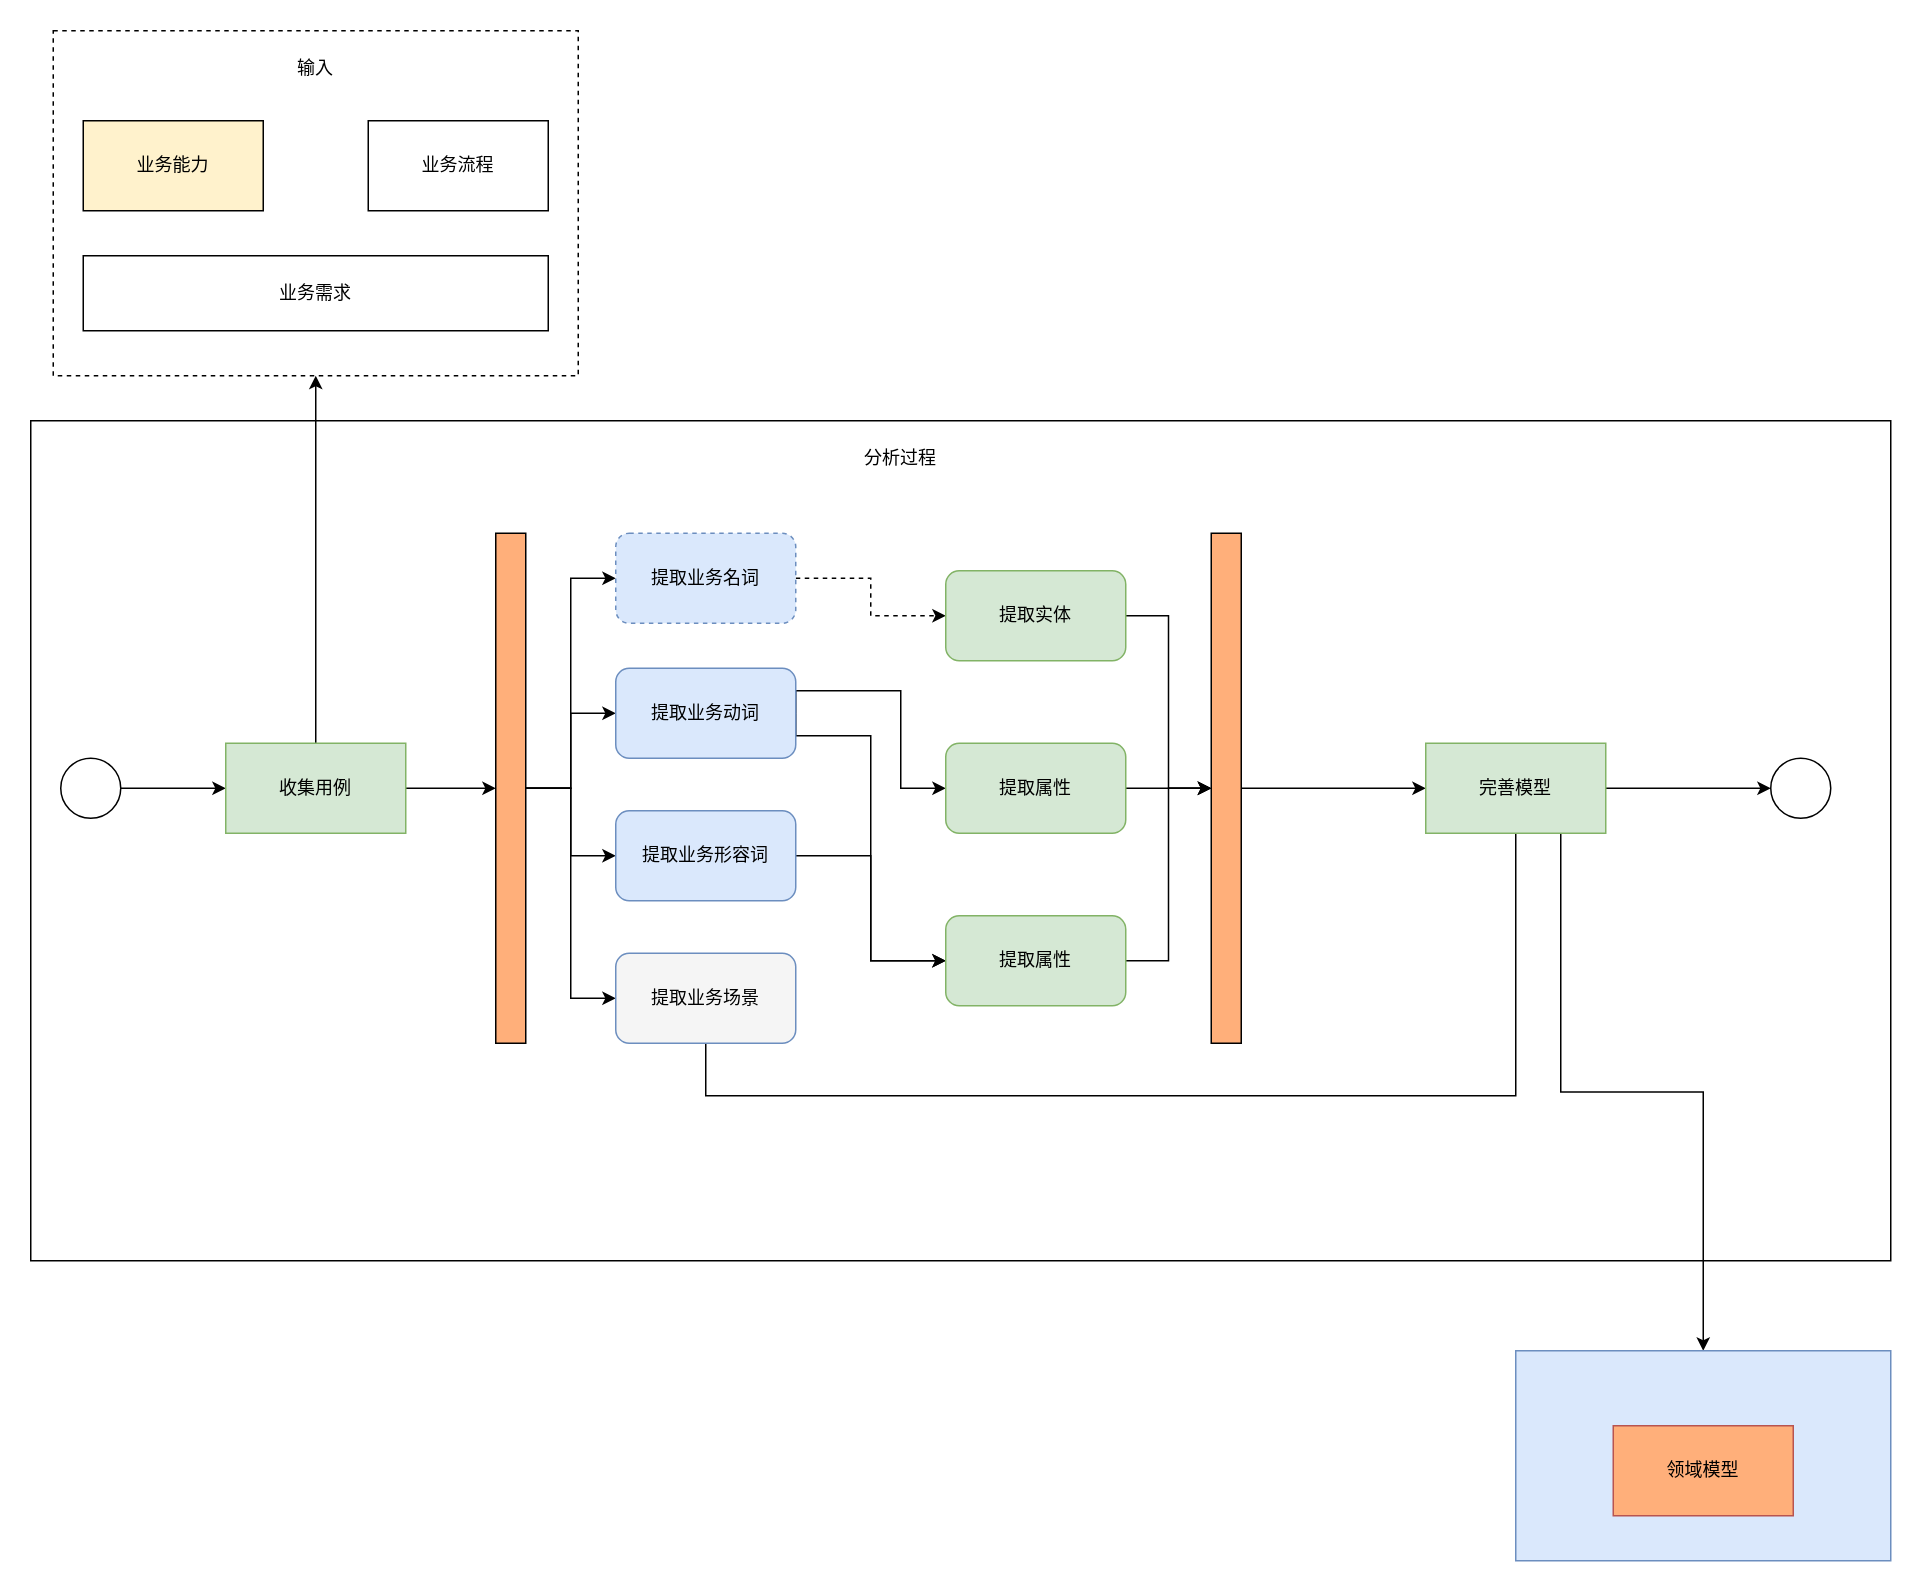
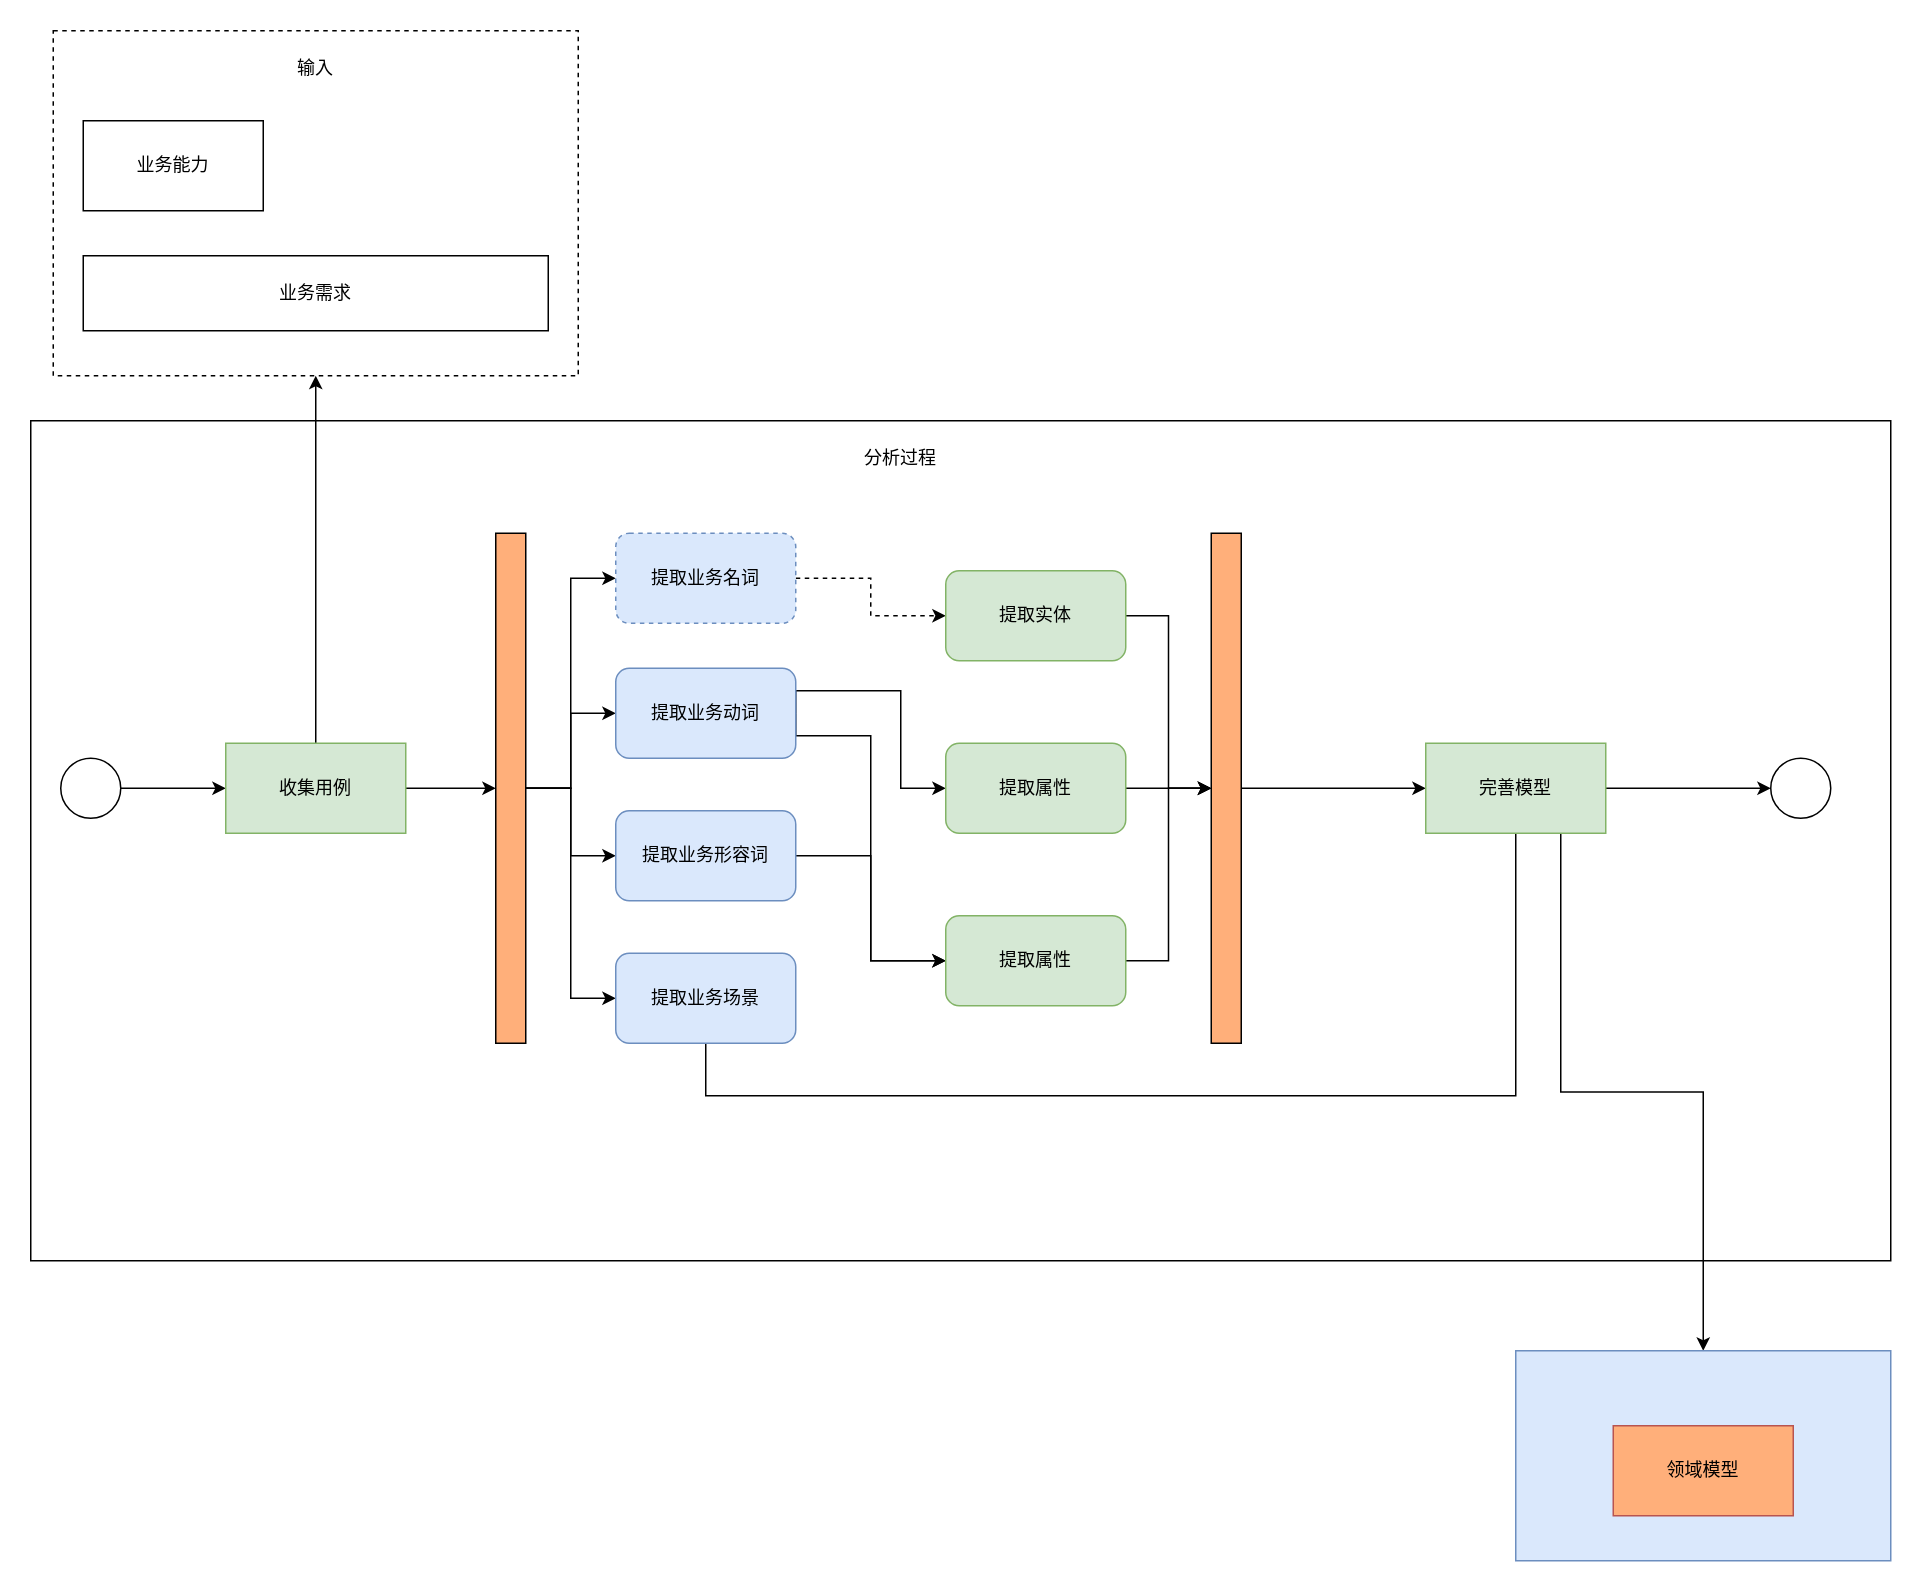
(173, 166) -> (173, 166)
(458, 166) -> none
(706, 998) -> (706, 998)
